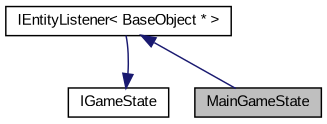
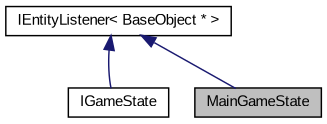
(128, 55) -> (109, 69)
